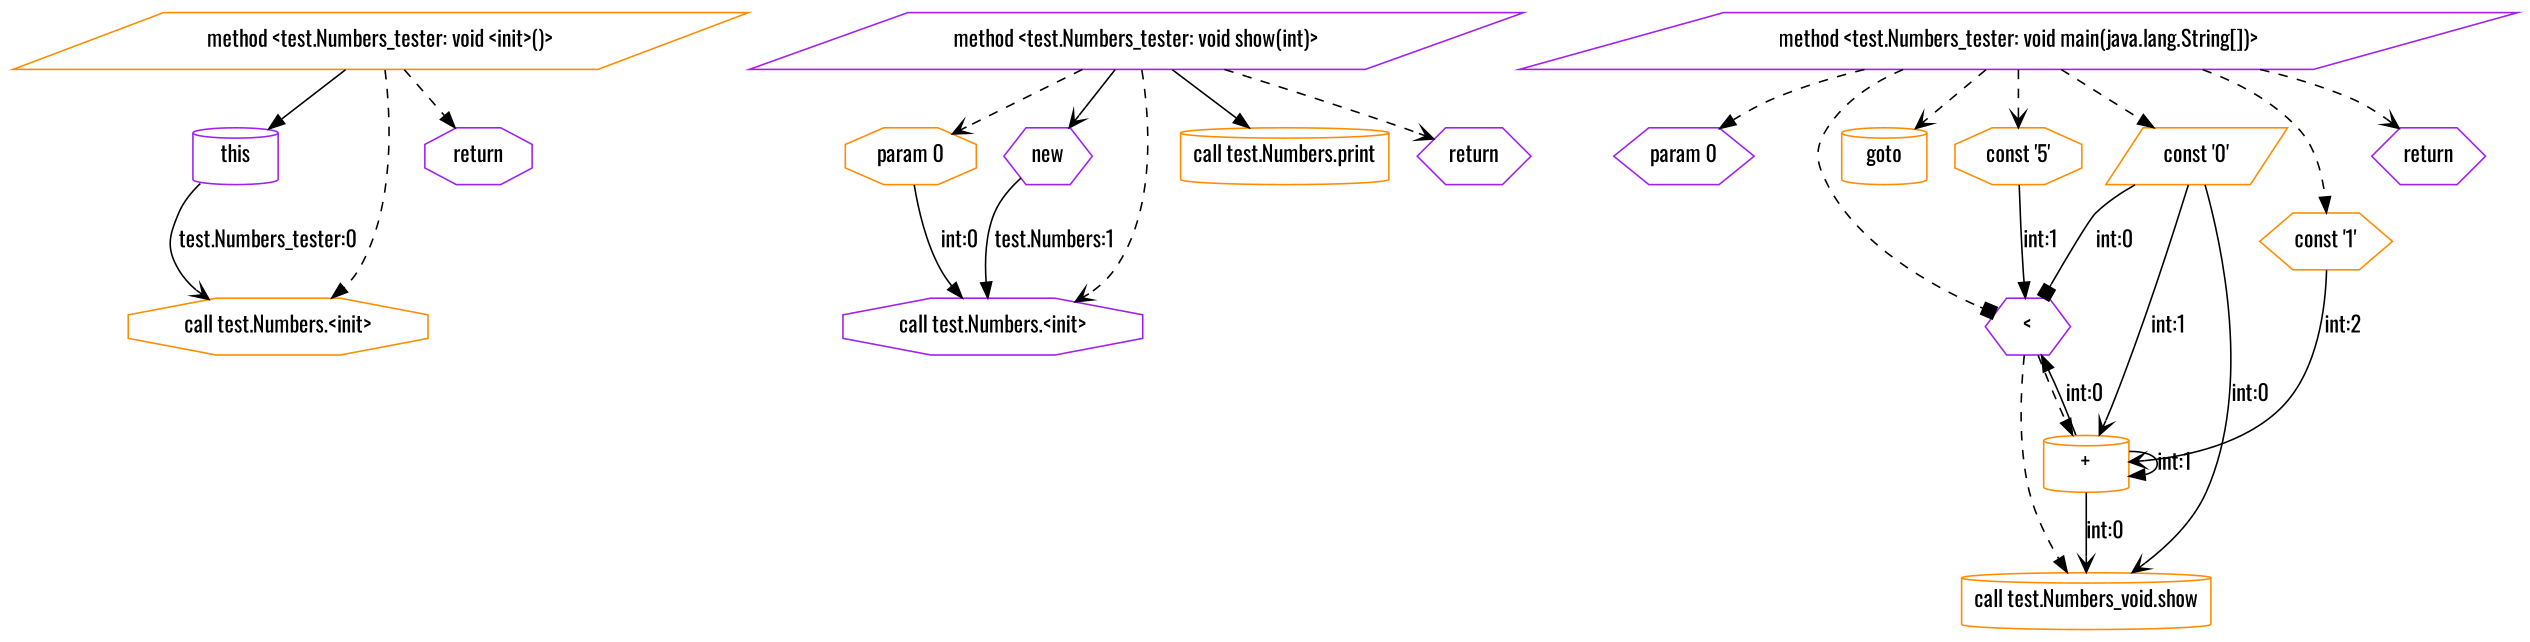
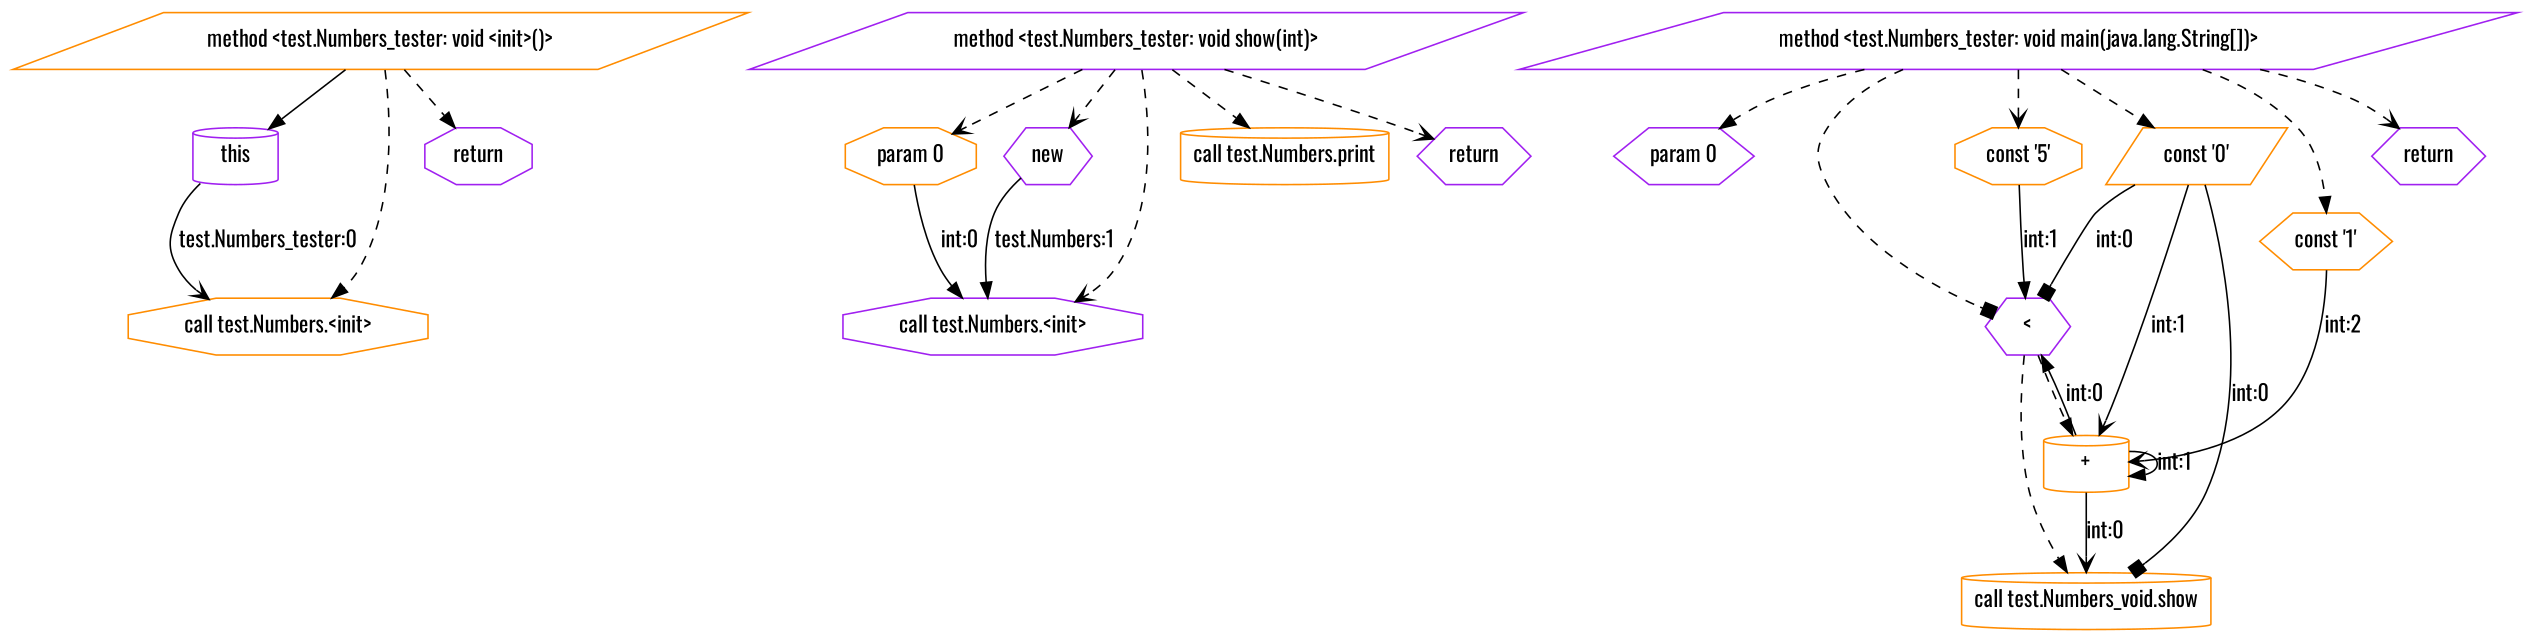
(1097, 92) -> (1097, 92)
(1204, 94) -> (1204, 94)
(1884, 156) -> none
(2230, 386) -> (2230, 386)
